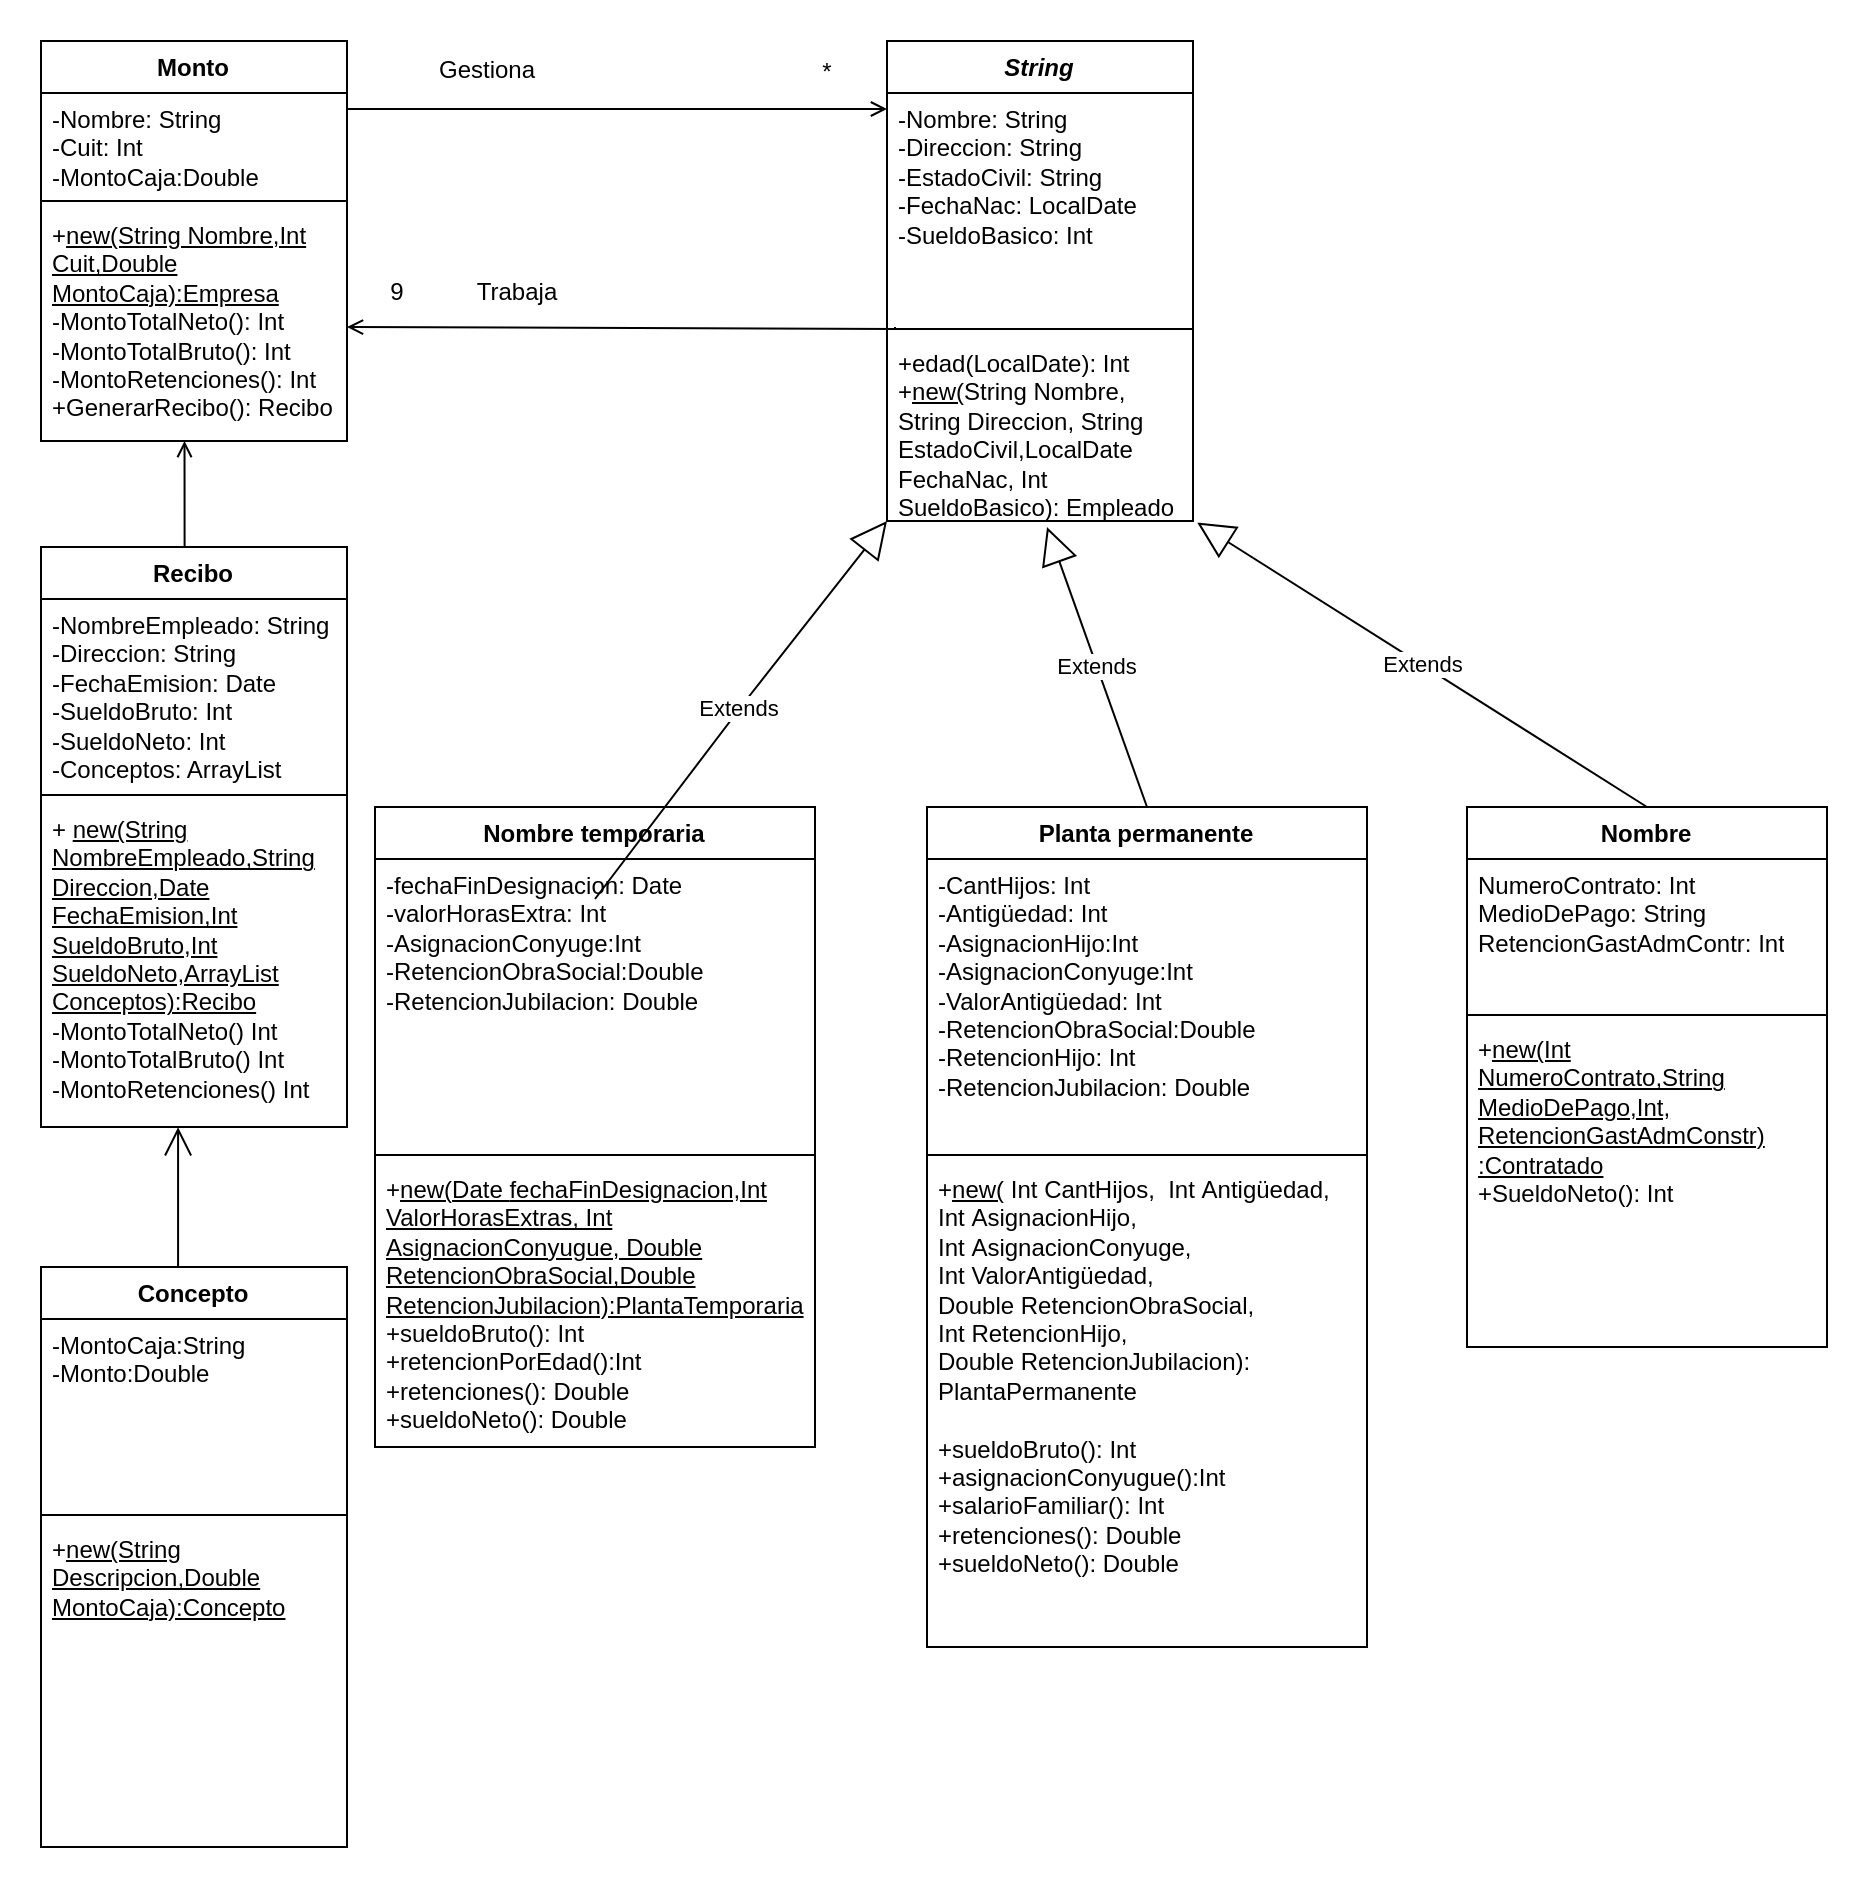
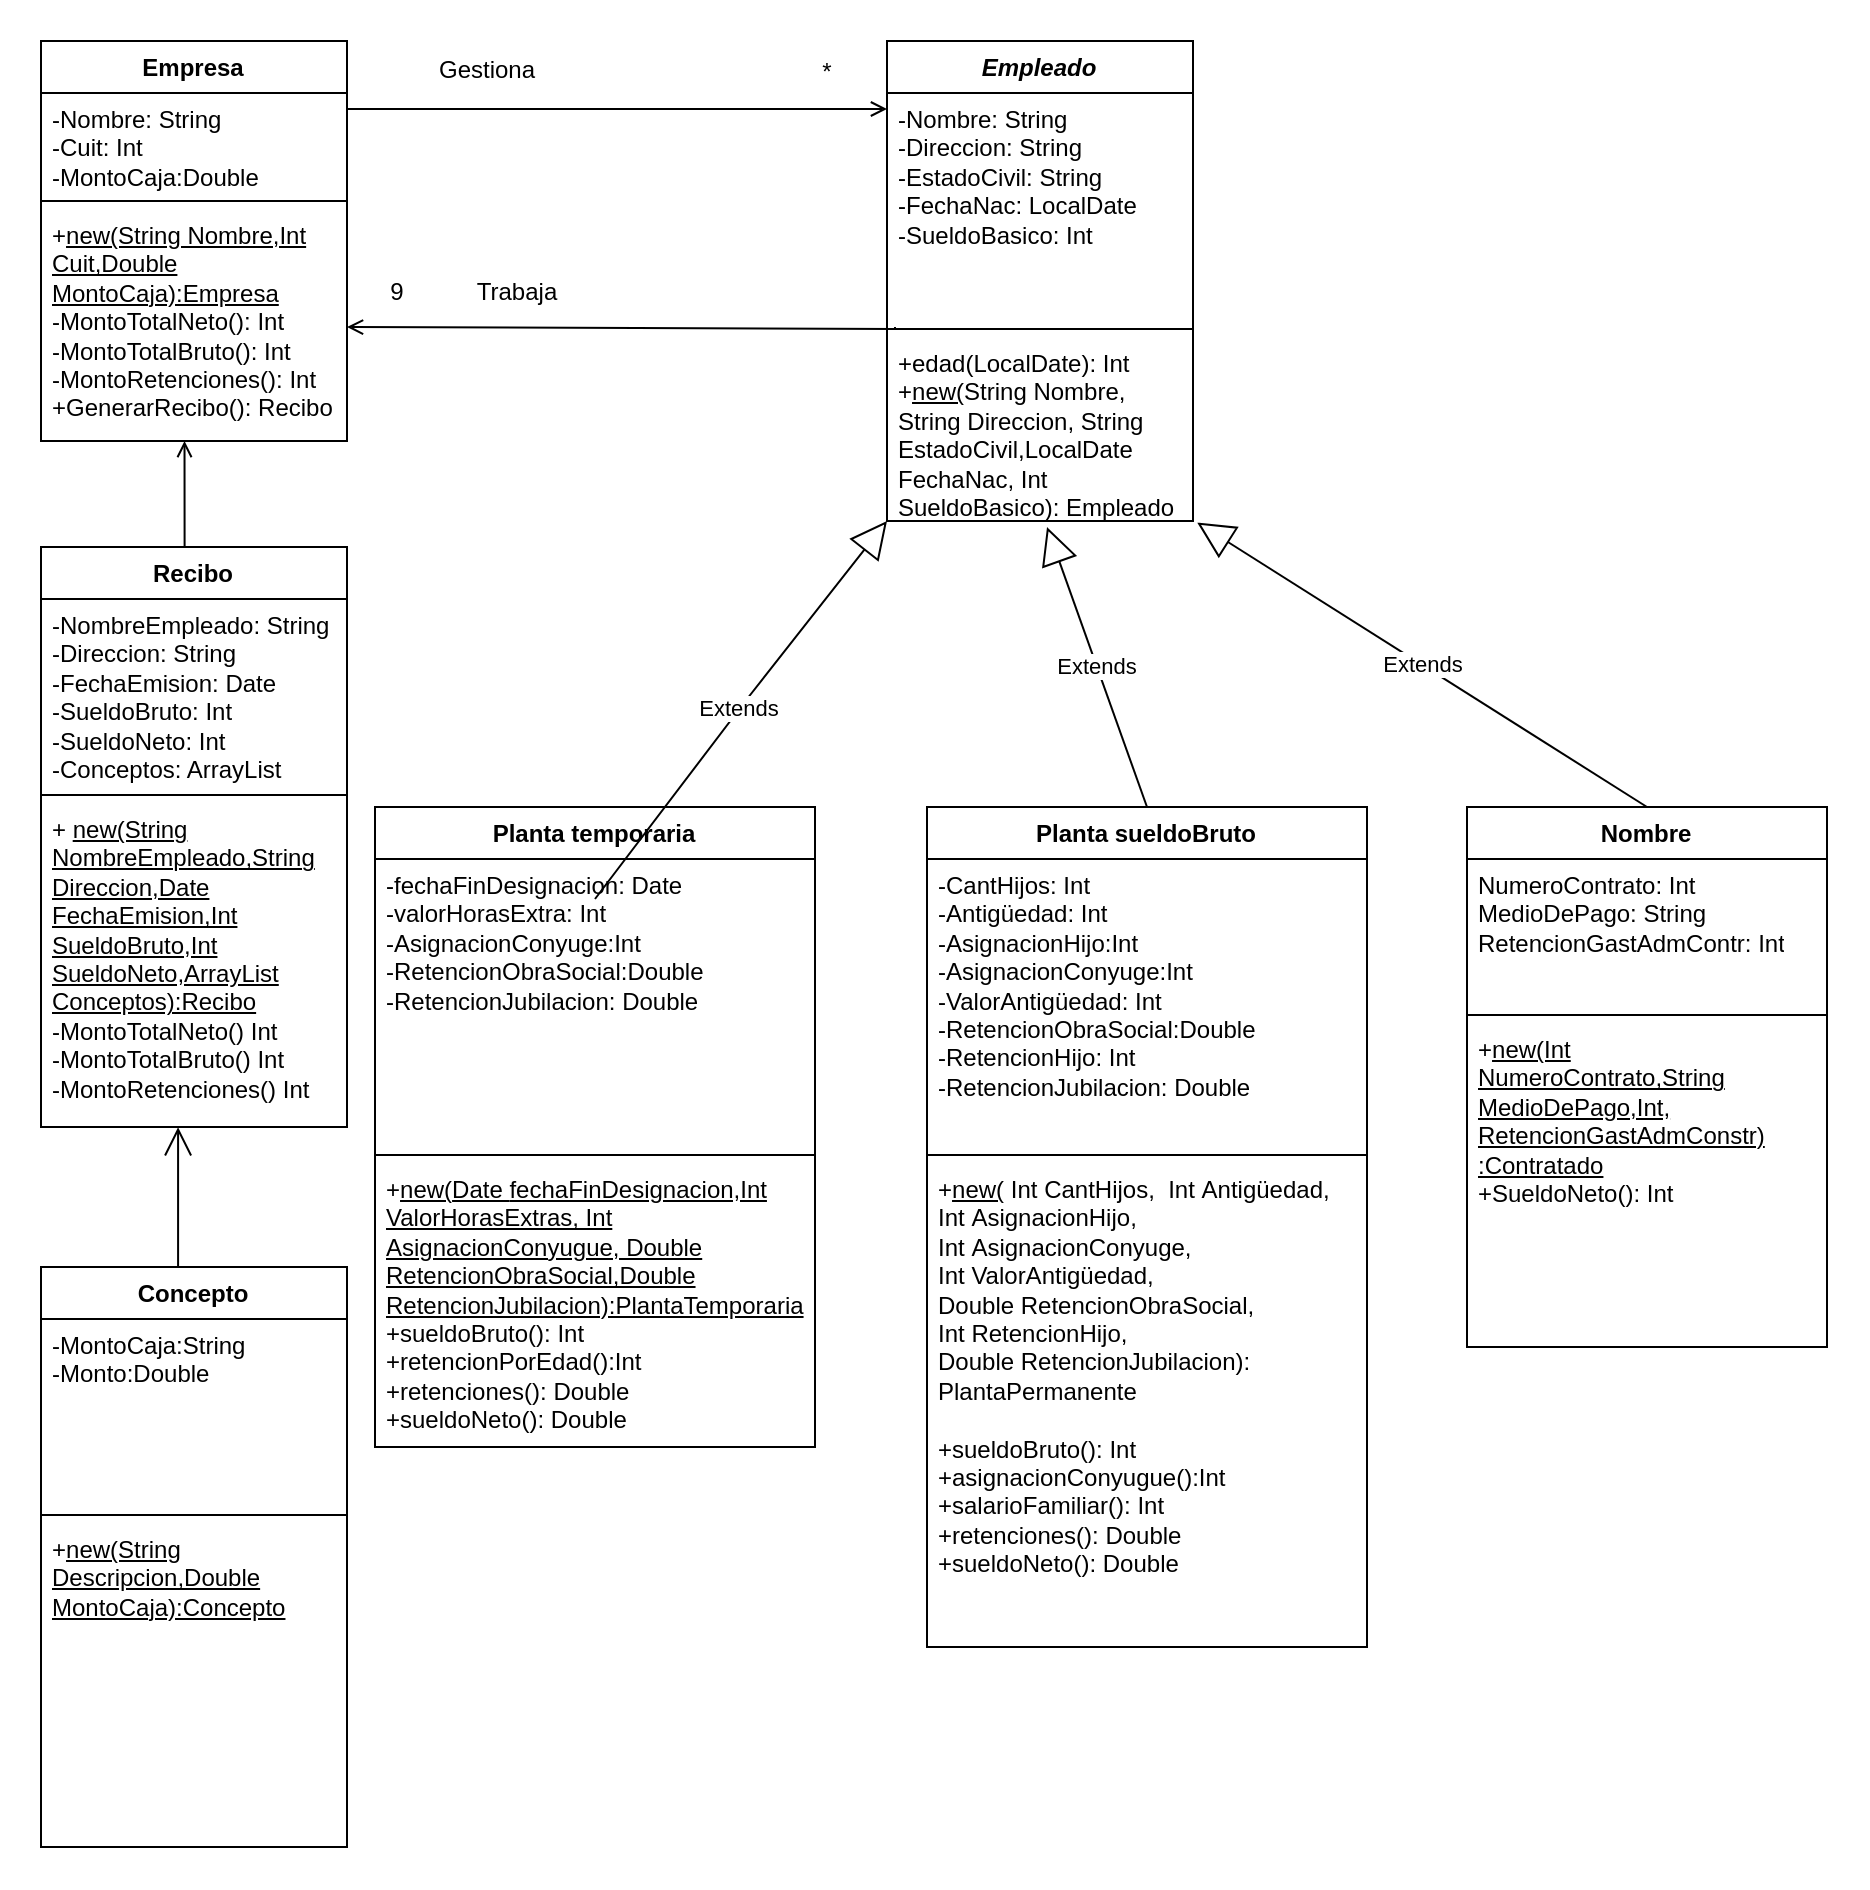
(194, 69) -> (194, 69)
(1040, 69) -> (1040, 69)
(595, 835) -> (595, 835)
(1147, 835) -> (1147, 835)
